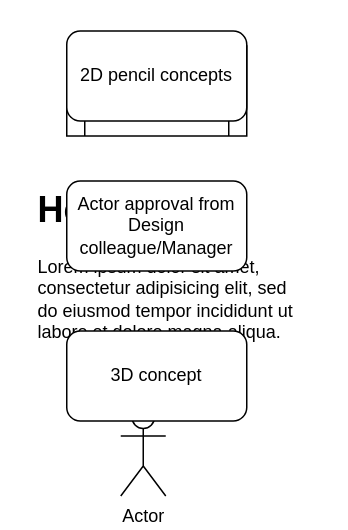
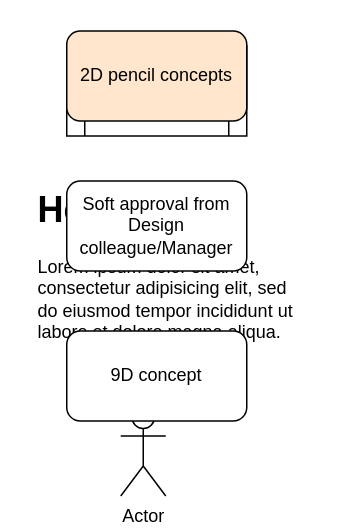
(157, 76) -> (157, 76)
(157, 226) -> (157, 226)
(157, 376) -> (157, 376)
